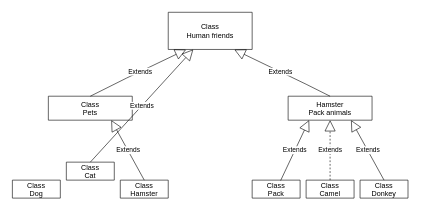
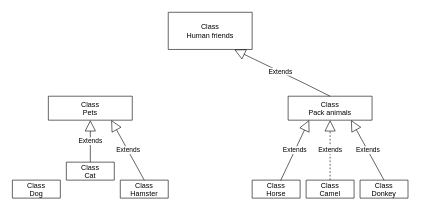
(134, 74) -> none
(330, 104) -> (330, 104)
(139, 109) -> (90, 146)
(276, 185) -> (276, 185)
